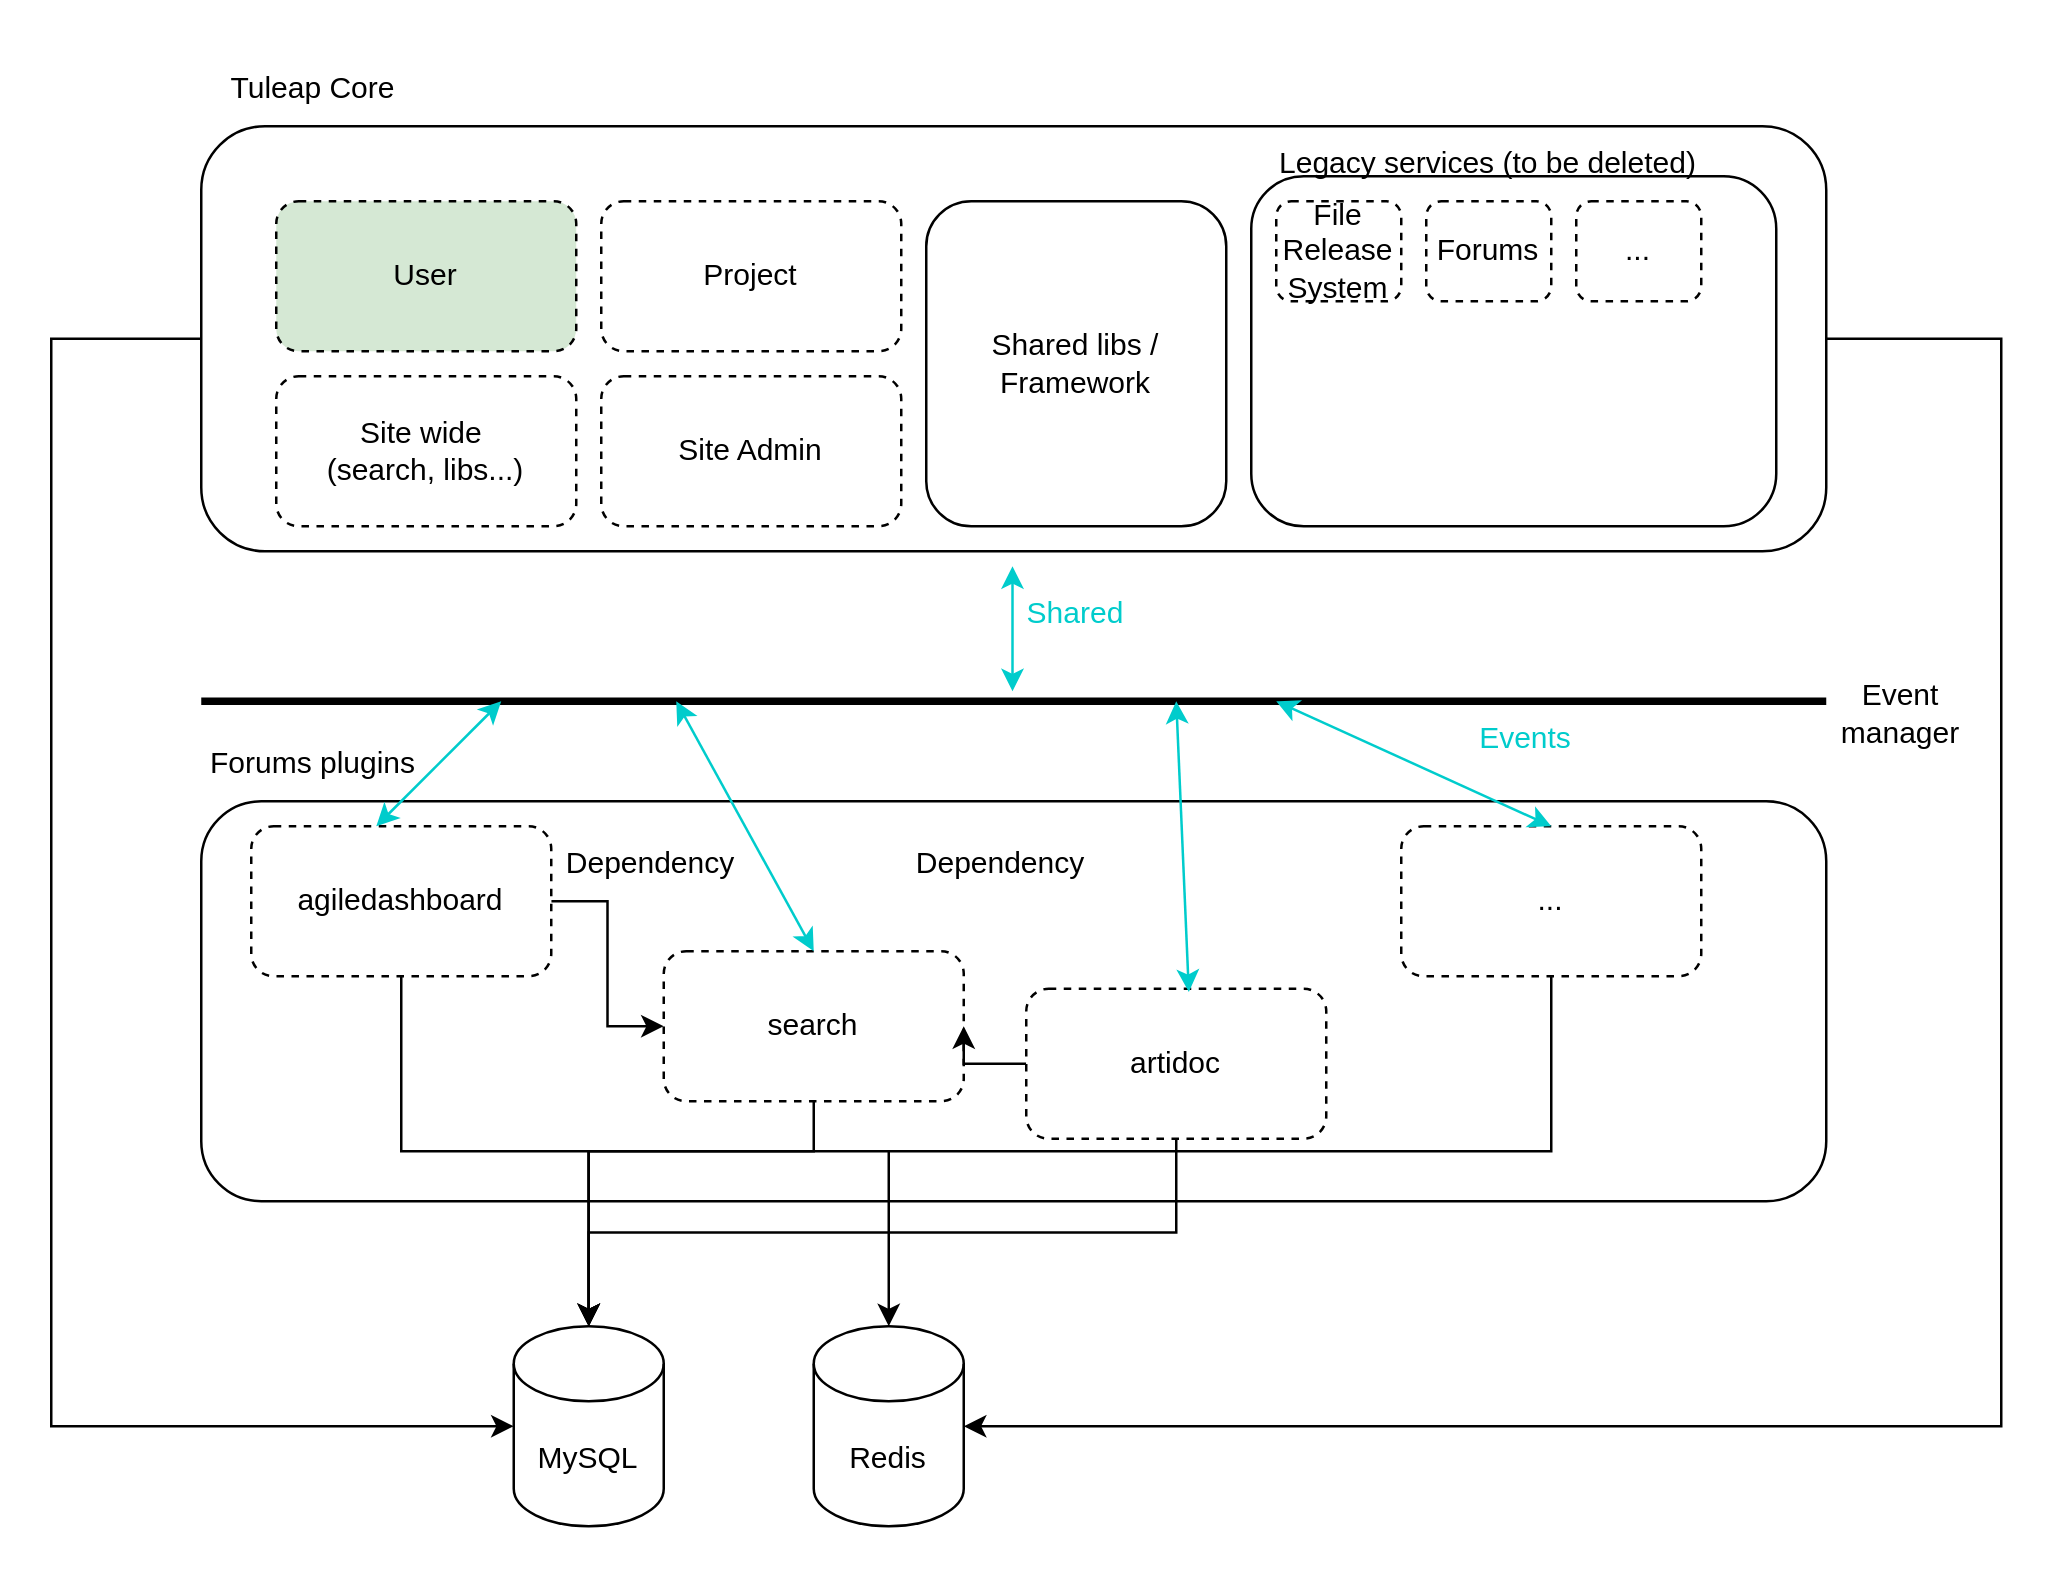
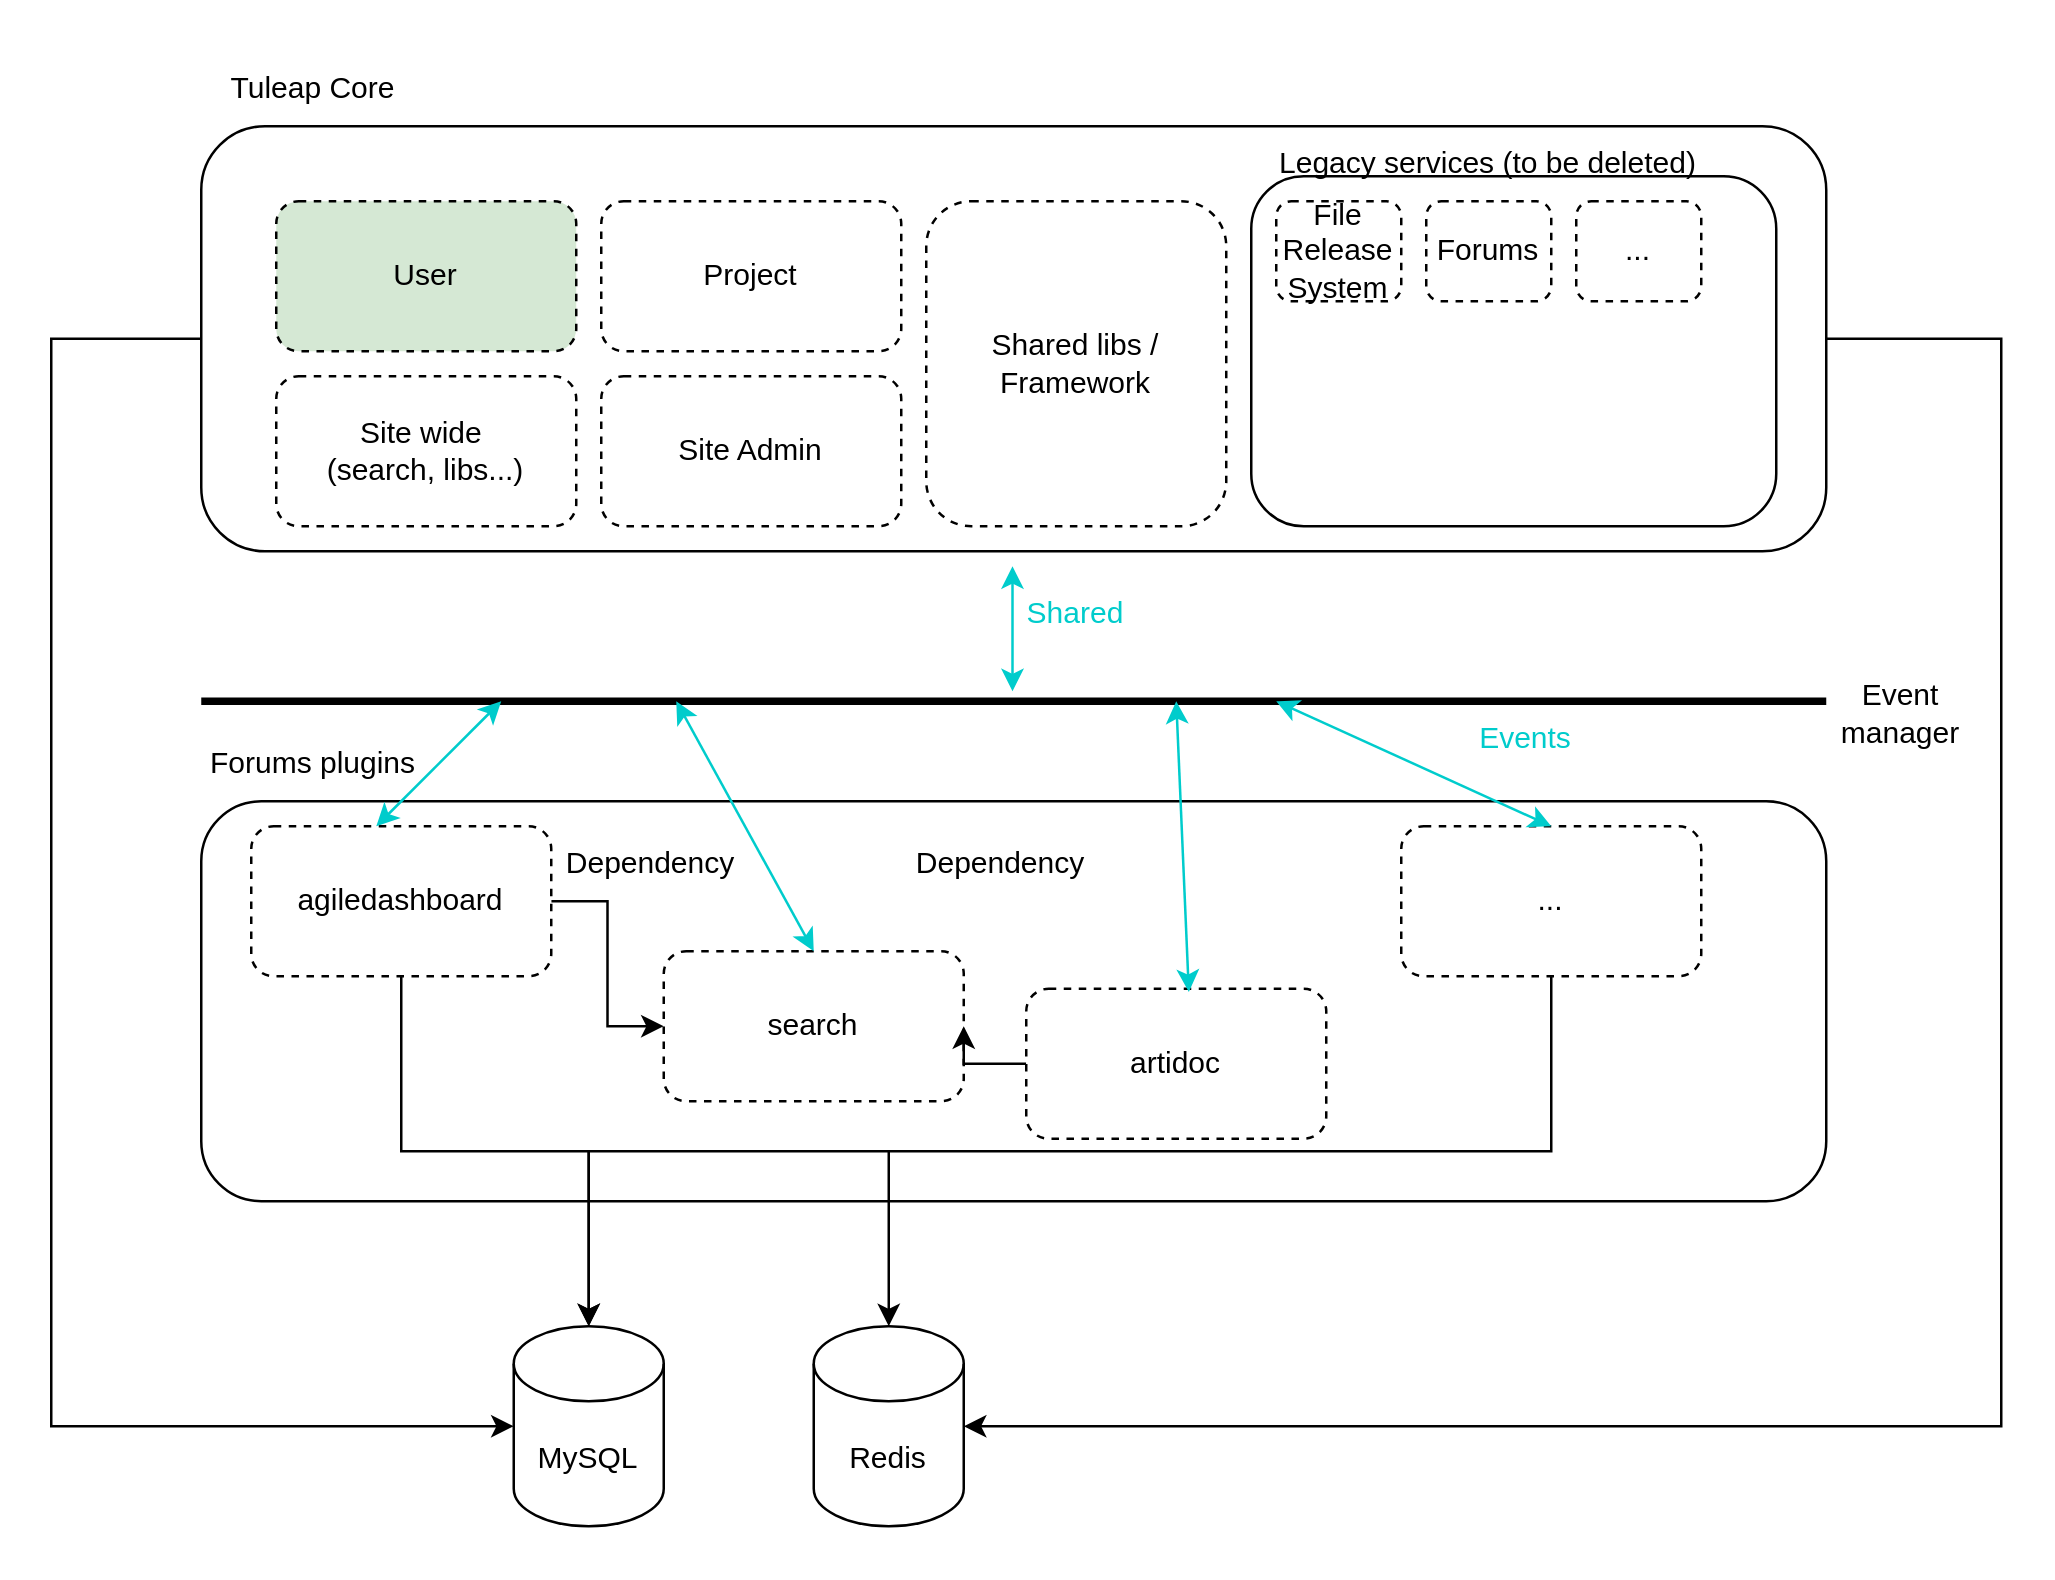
(1076, 364) -> (1076, 364)
(814, 1123) -> none
(1073, 1233) -> none
